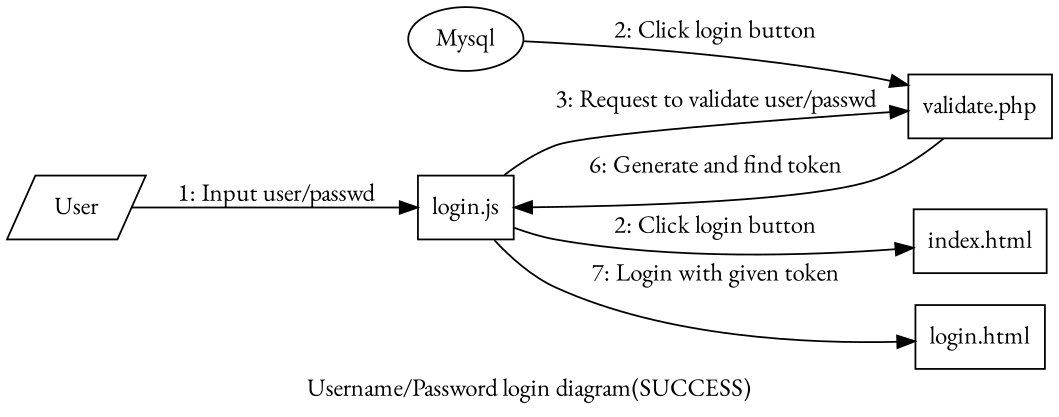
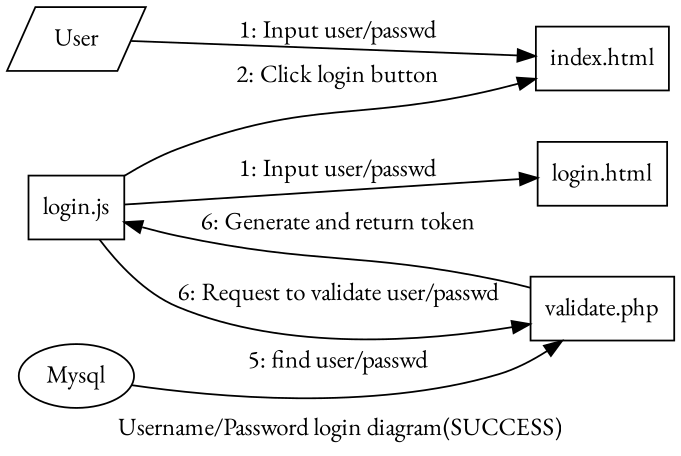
(716, 31) -> (338, 361)
(716, 100) -> (338, 294)
(716, 166) -> (338, 223)
(266, 208) -> (324, 48)
(716, 274) -> (338, 169)
